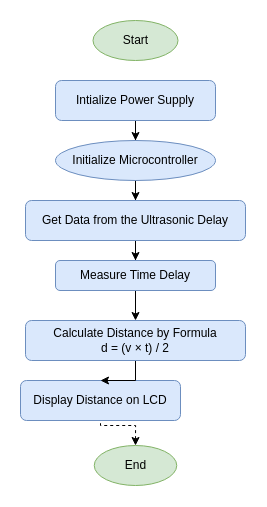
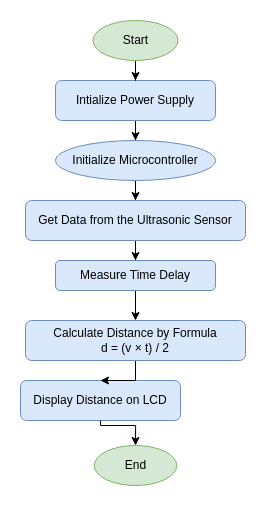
none -> (136, 75)
(136, 221) -> (136, 221)
(122, 426) -> (122, 426)
